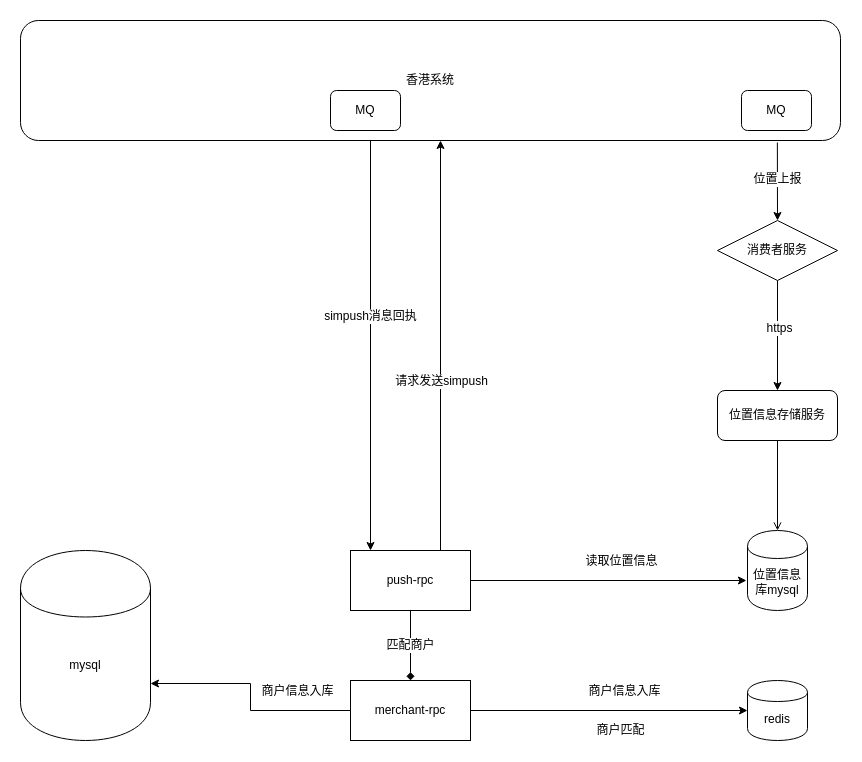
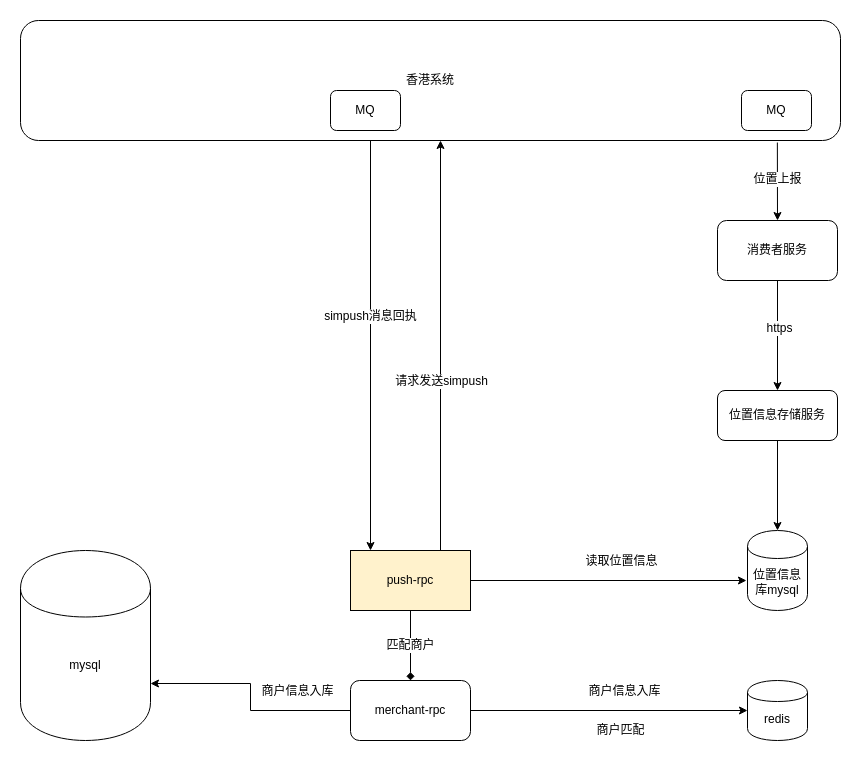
(778, 251) -> (778, 251)
(778, 523) -> (778, 522)
(411, 581) -> (411, 581)
(411, 711) -> (411, 711)
